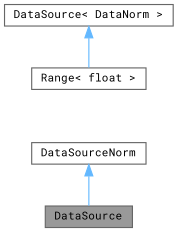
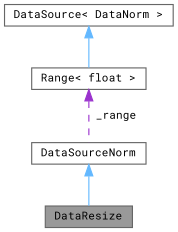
none -> (89, 122)
(89, 217) -> (89, 217)
